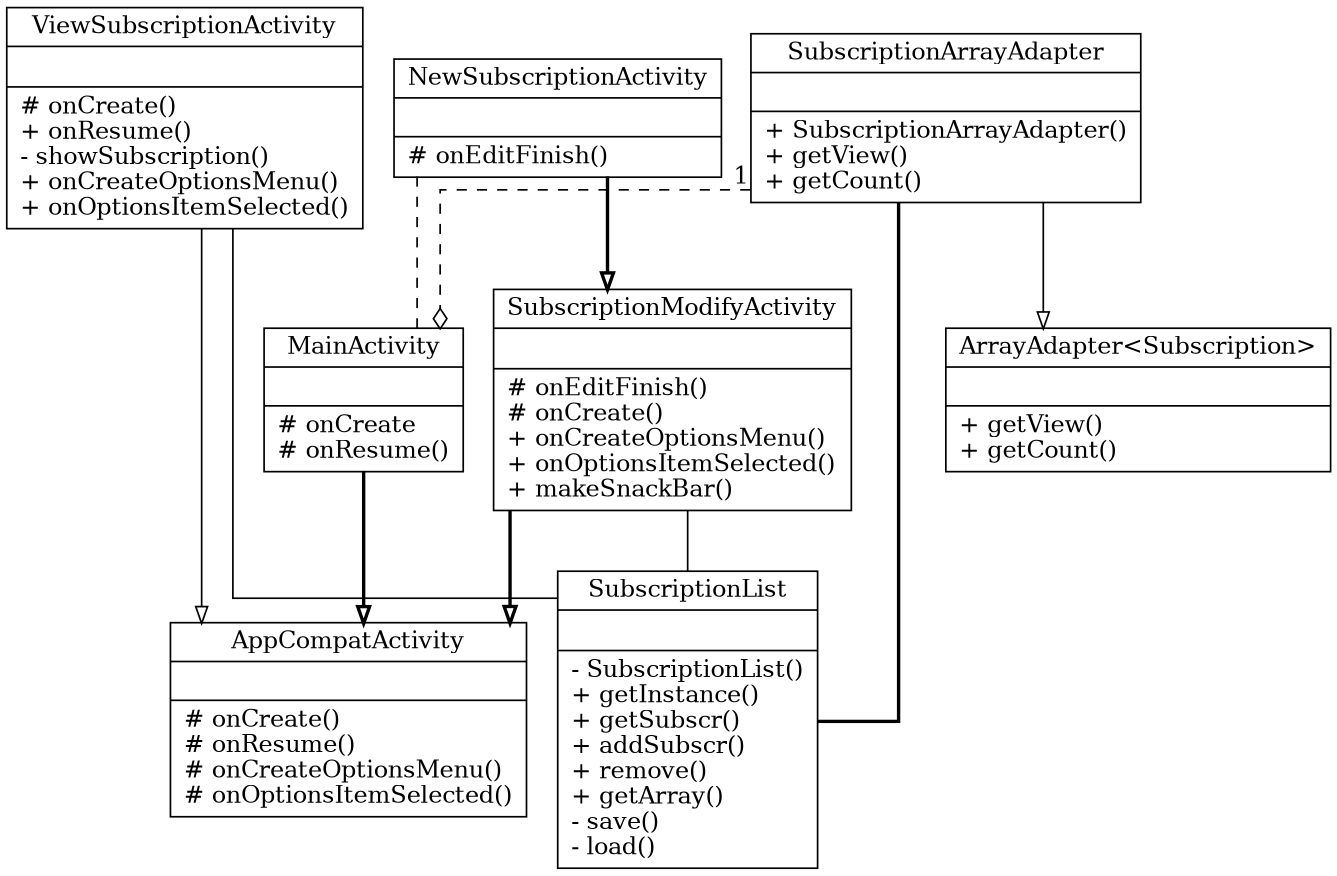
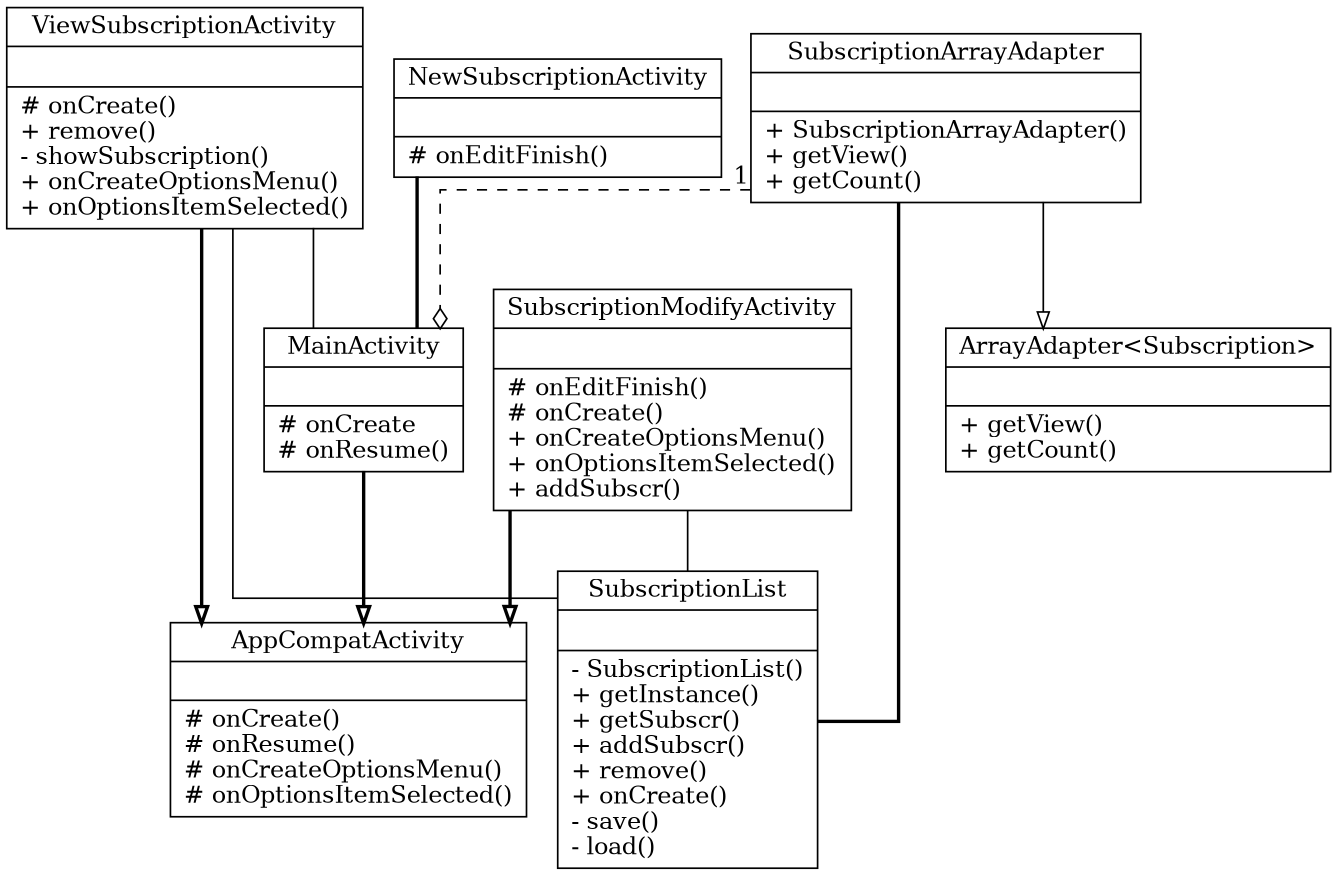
(106, 132) -> (89, 132)
(608, 225) -> none
(417, 253) -> (417, 253)
none -> (313, 278)
(202, 418) -> (202, 418)
(620, 489) -> (594, 489)
(648, 796) -> (650, 796)
